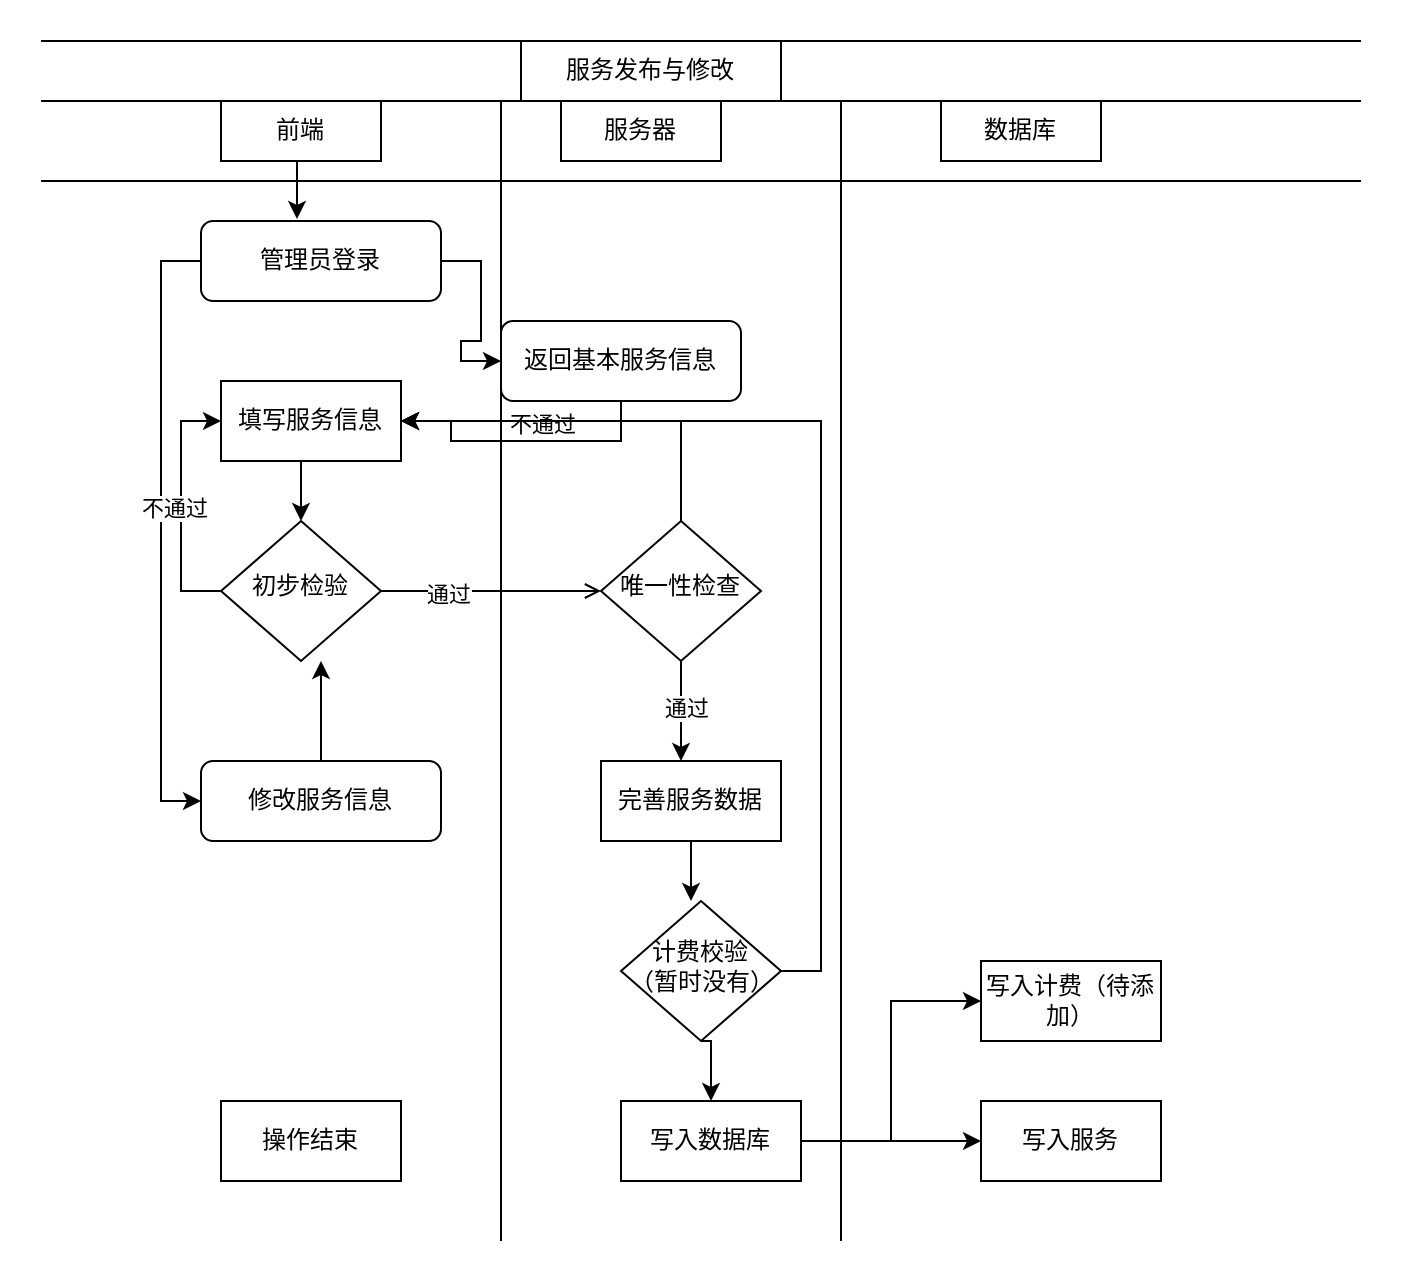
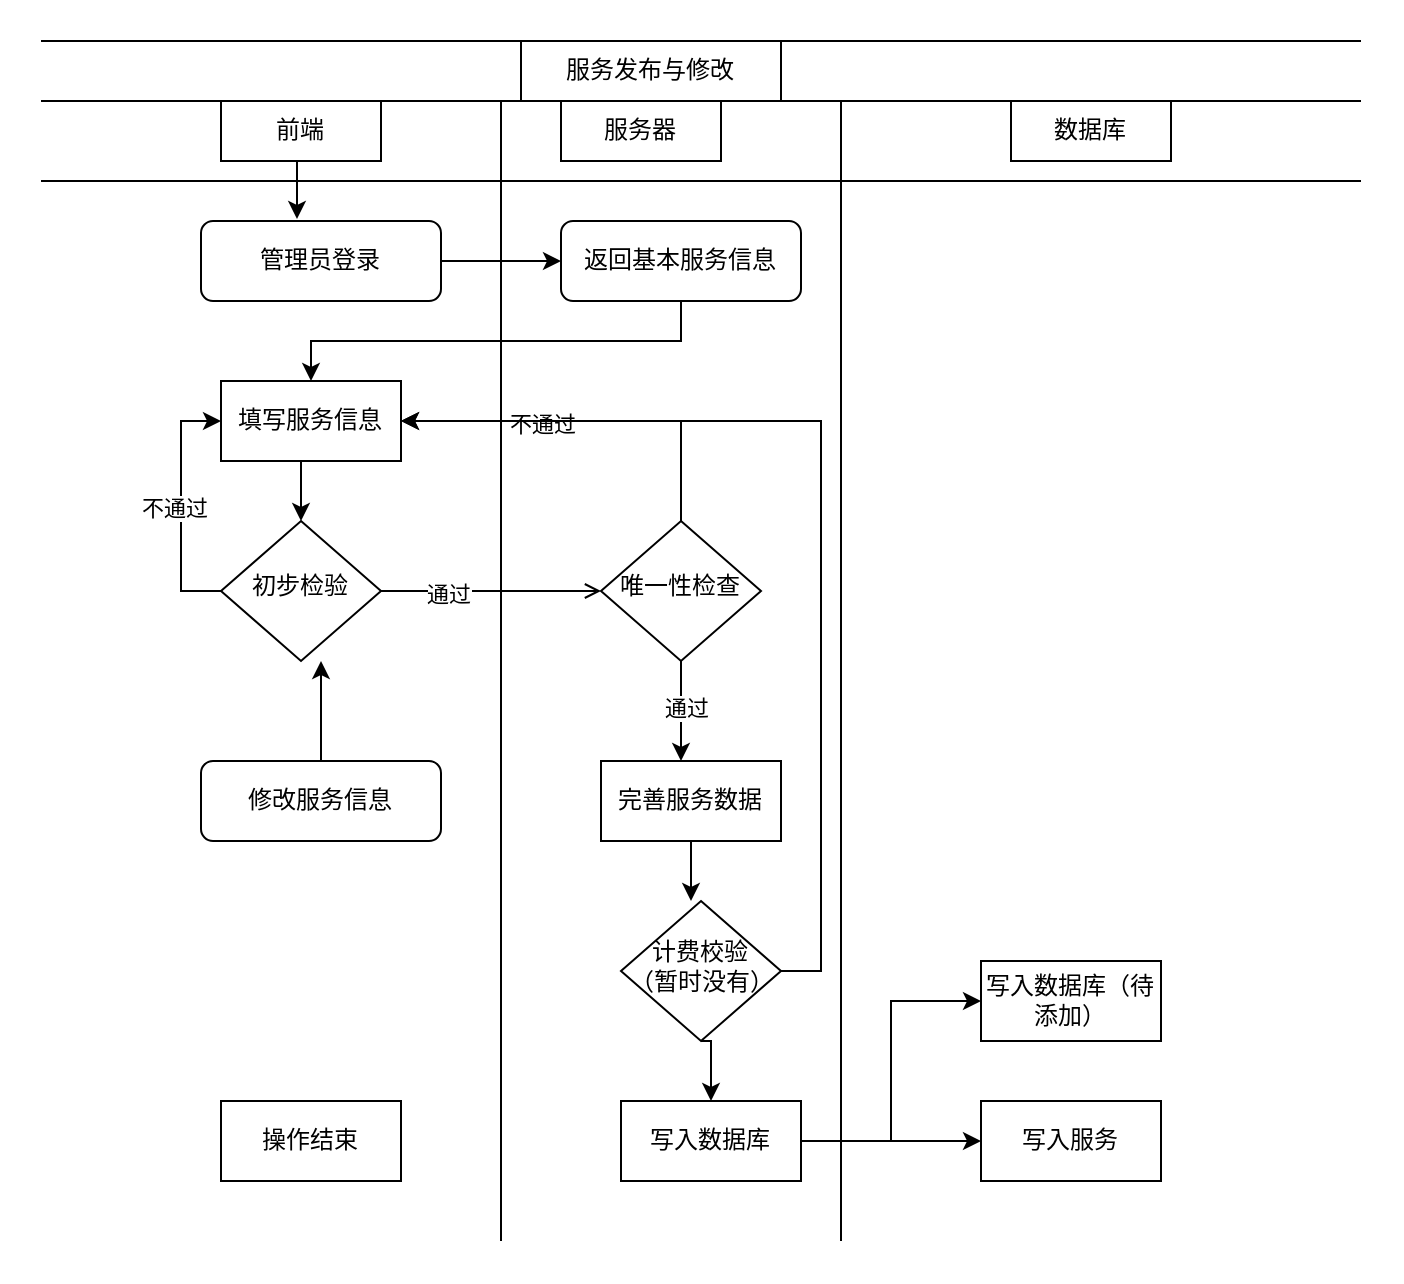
(1021, 131) -> (1091, 131)
(621, 361) -> (681, 261)
(161, 674) -> none
(1071, 1001) -> (1071, 1001)
